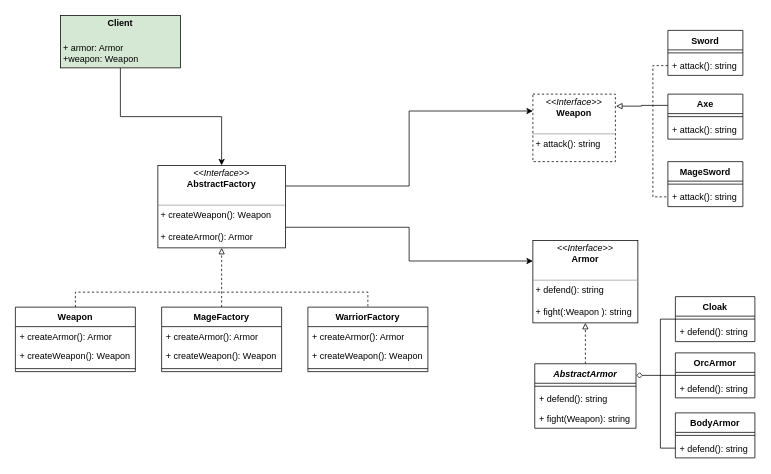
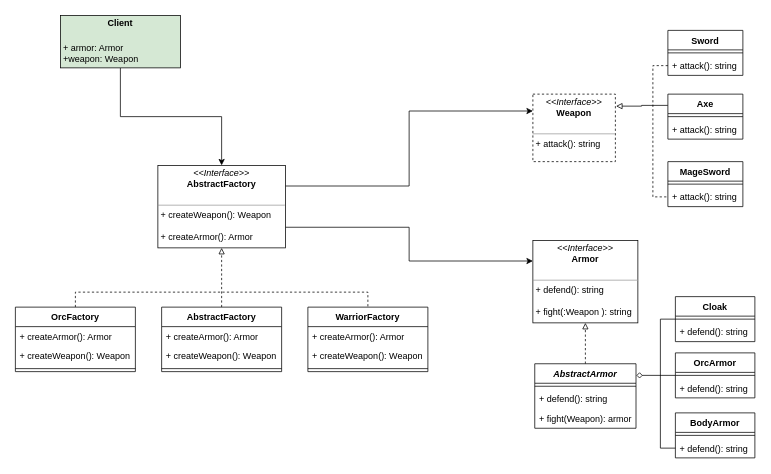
(75, 317) -> (75, 317)
(221, 317) -> (221, 317)
(591, 419) -> (590, 419)
